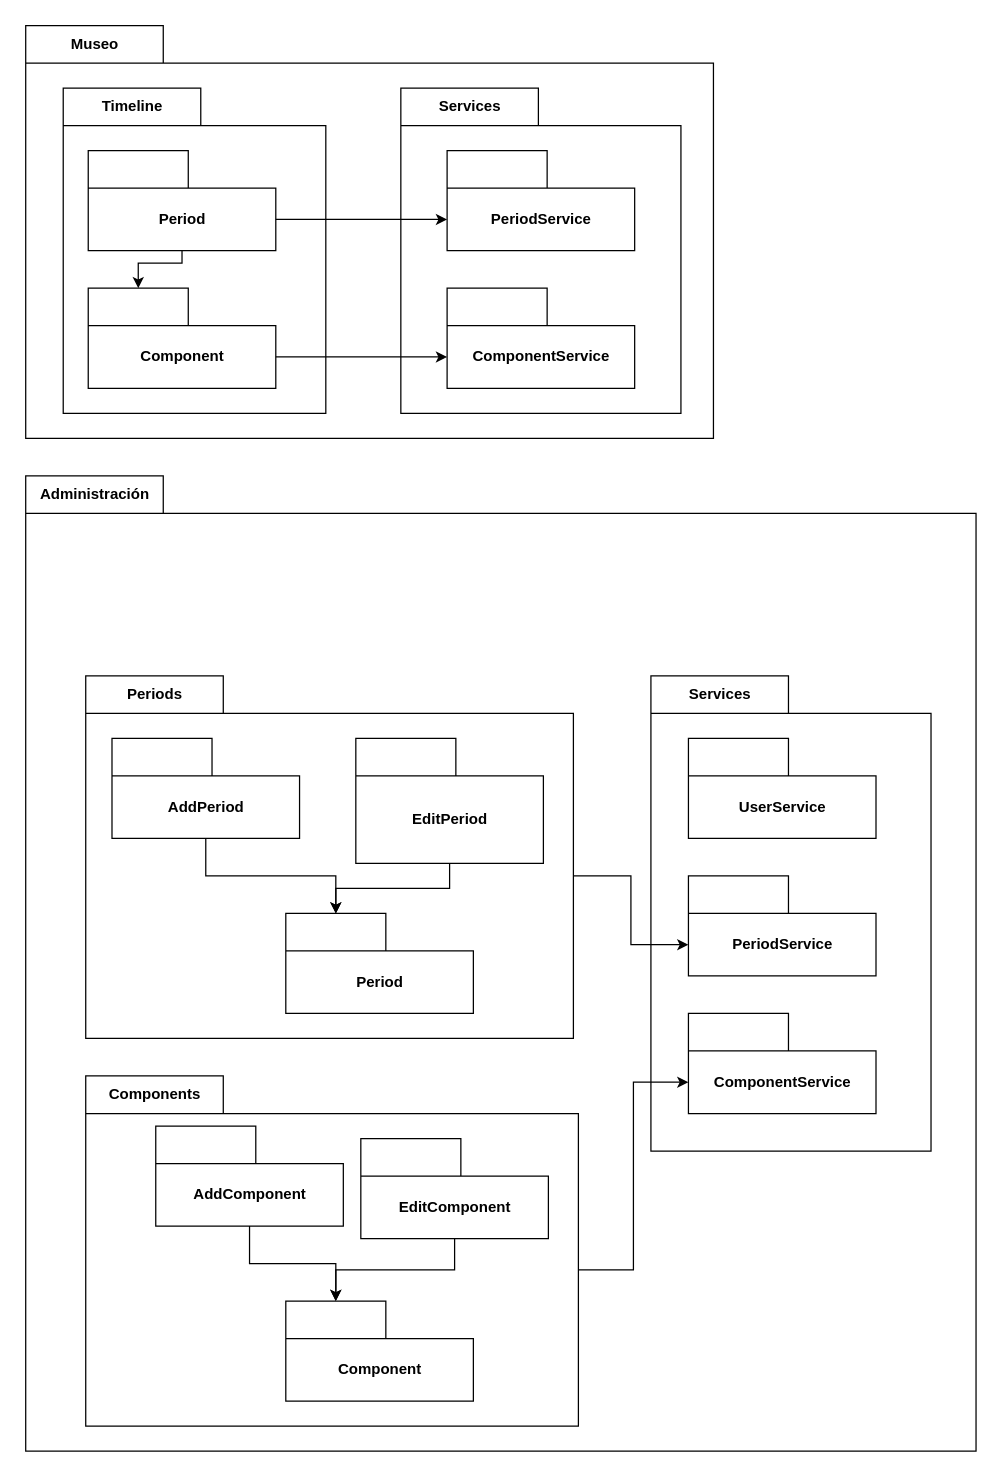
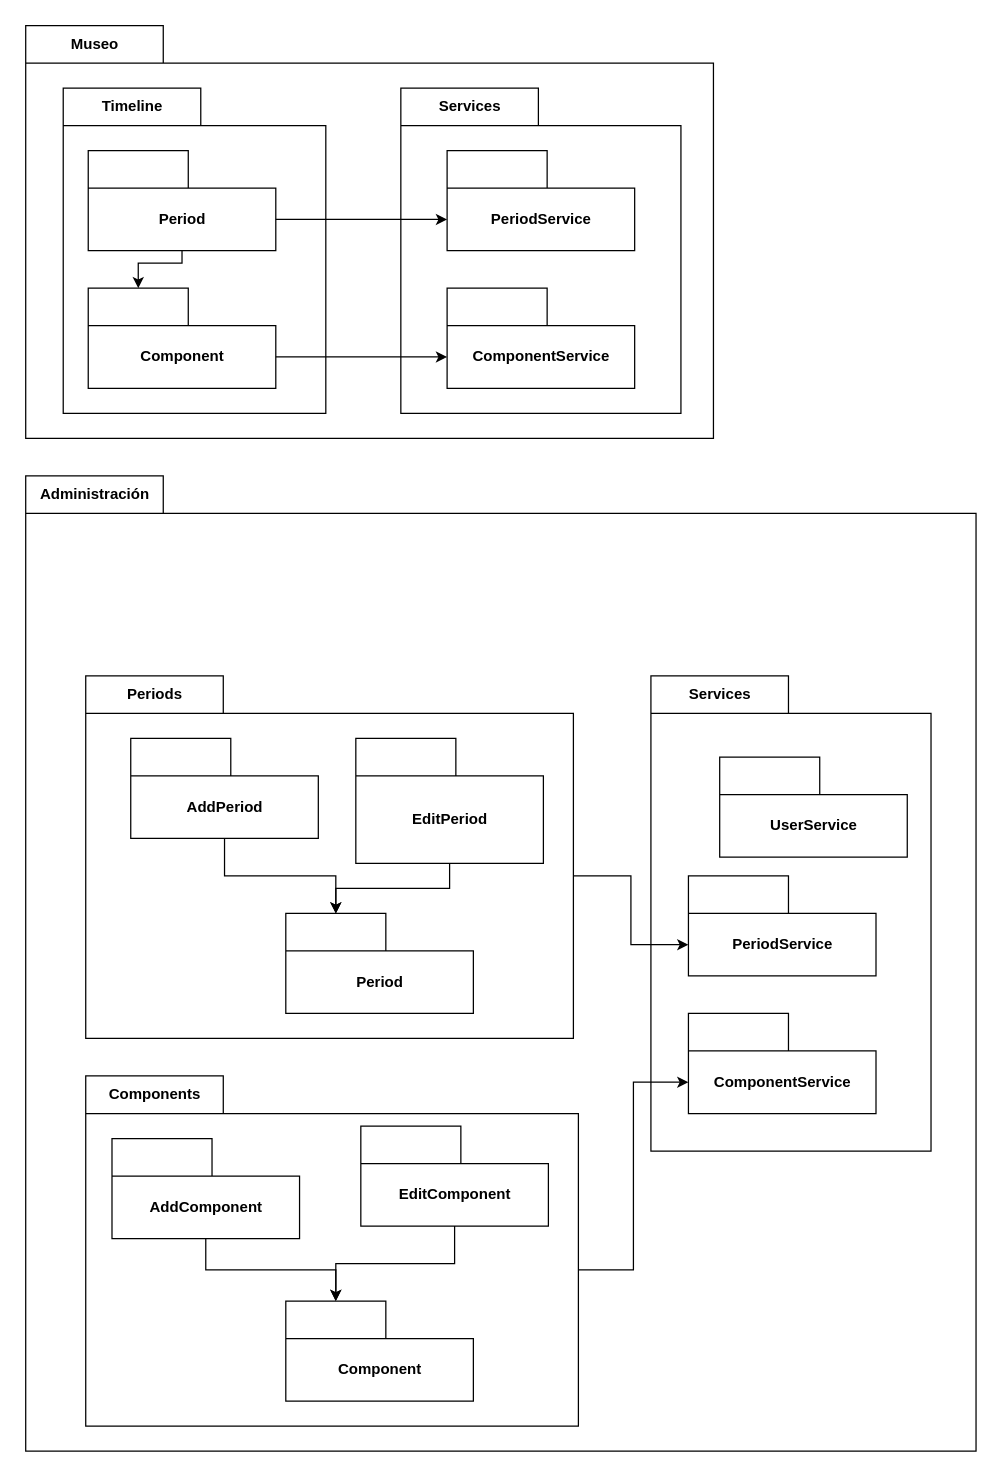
(206, 788) -> (224, 788)
(782, 788) -> (813, 807)
(249, 1176) -> (206, 1188)
(454, 1188) -> (454, 1176)
